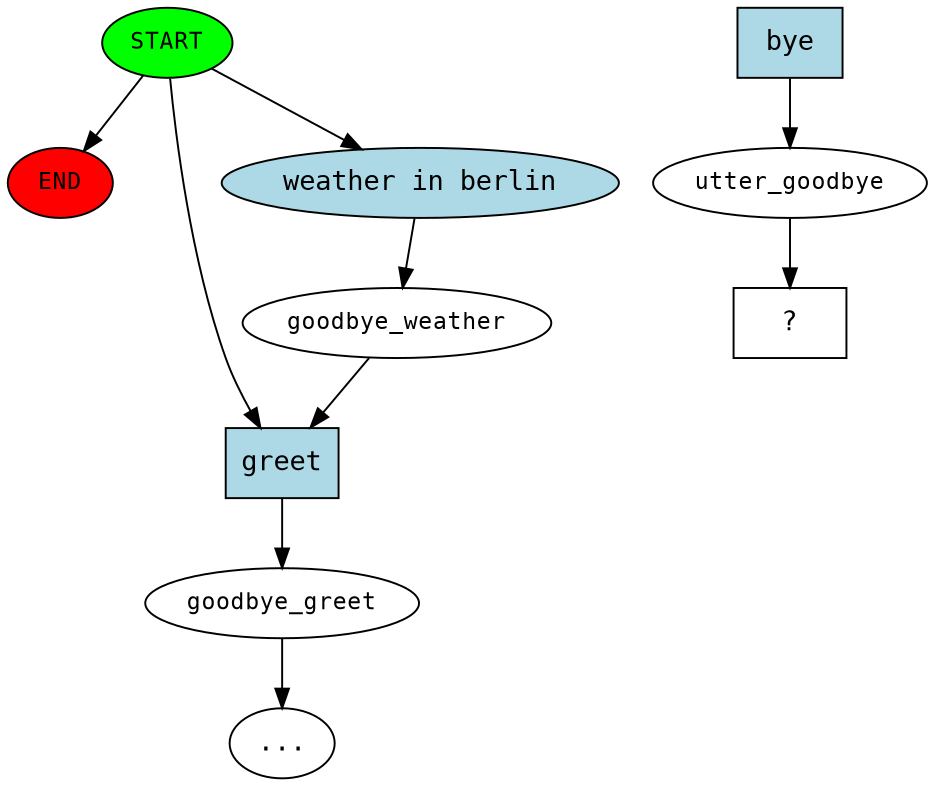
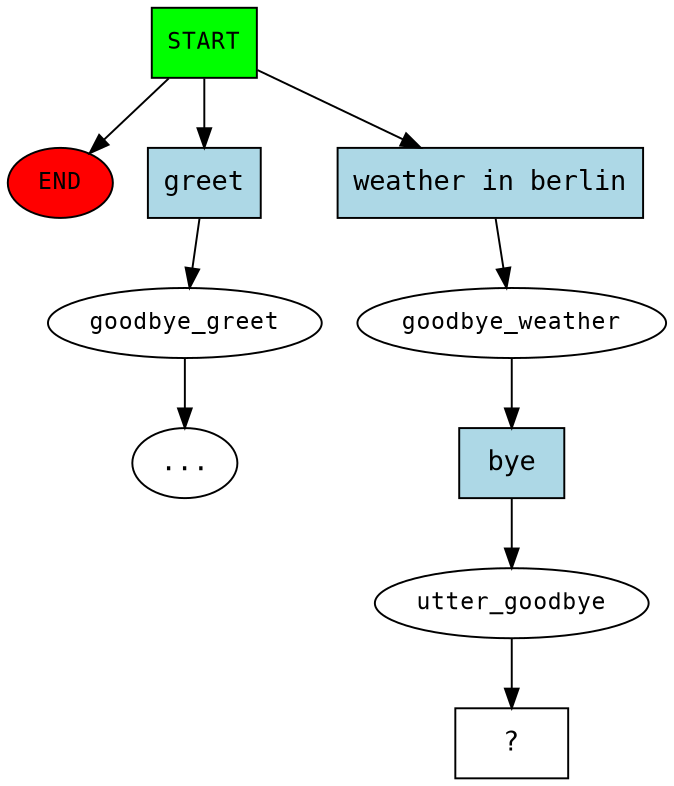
(167, 43) -> (204, 43)
(420, 183) -> (490, 183)
(346, 385) -> (512, 384)
